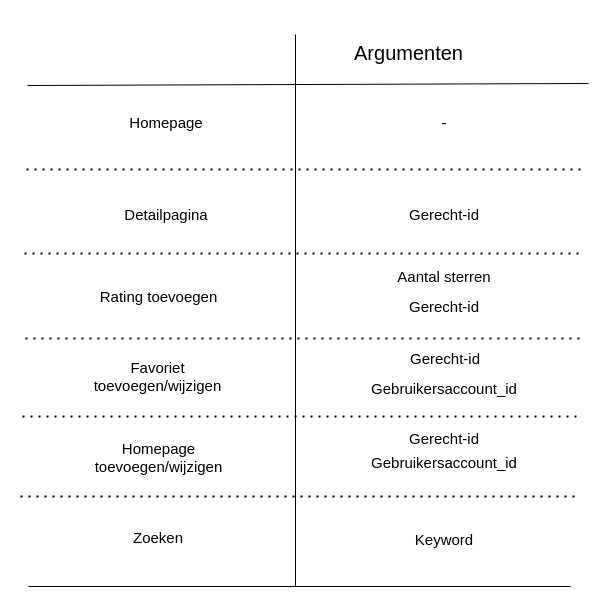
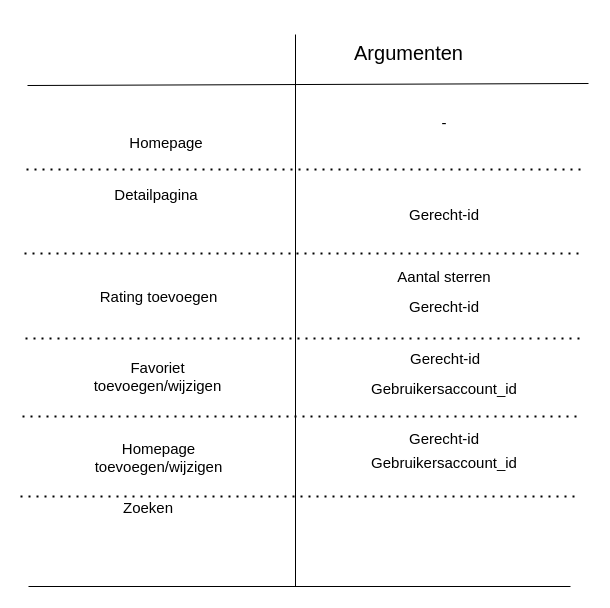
(166, 123) -> (166, 143)
(166, 215) -> (156, 195)
(159, 538) -> (149, 508)
(444, 540) -> none
